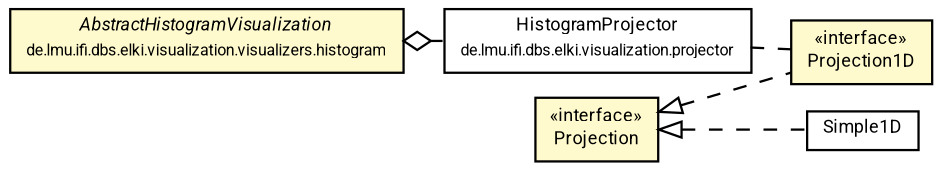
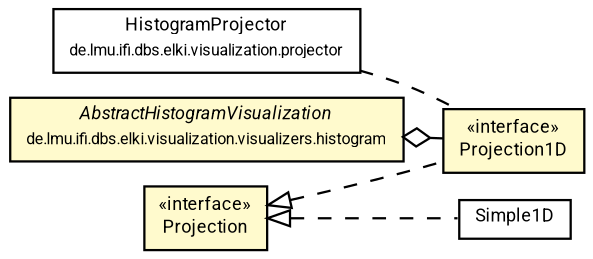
(437, 41) -> (437, 138)
